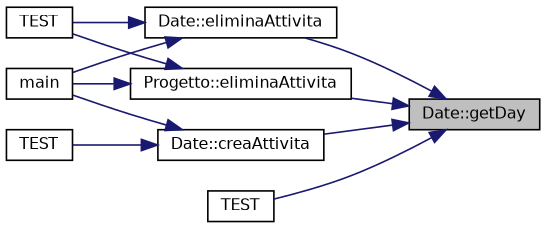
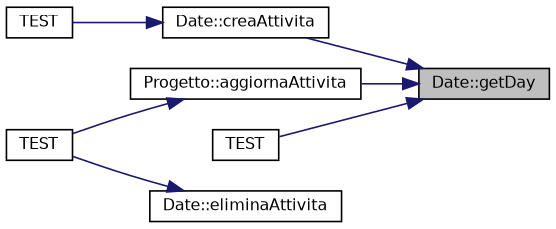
(370, 61) -> none
(39, 84) -> none
(241, 84) -> (246, 84)
